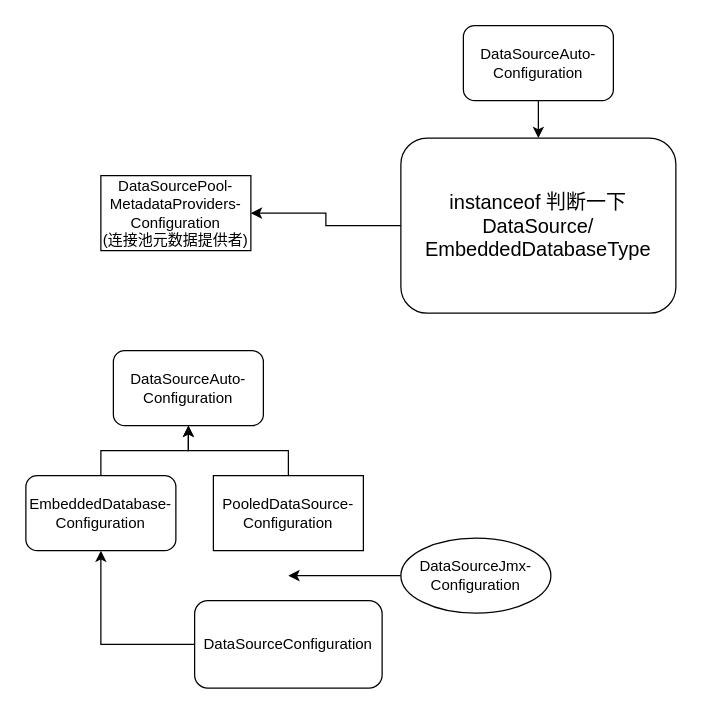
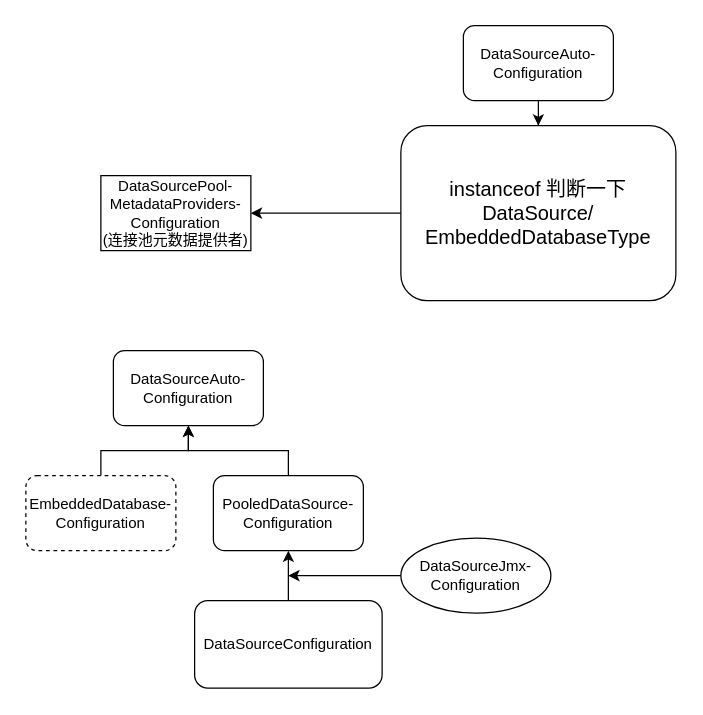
(538, 226) -> (538, 213)
(101, 513) -> (101, 513)
(288, 513) -> (288, 513)
(105, 644) -> (288, 580)
